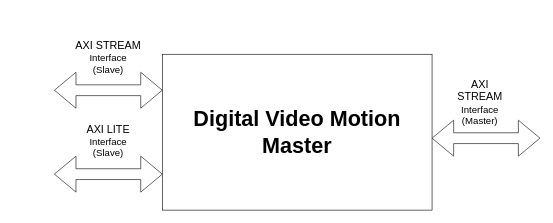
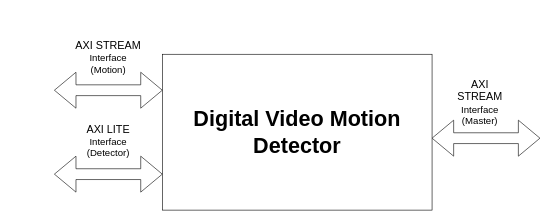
(108, 57) -> (108, 57)
(297, 132) -> (297, 132)
(108, 141) -> (108, 141)
